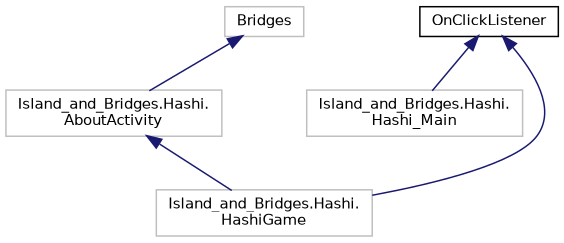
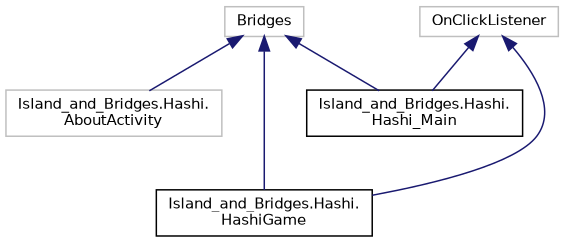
(489, 22) -> (489, 22)
none -> (339, 67)
(415, 113) -> (415, 113)
(196, 167) -> (264, 121)
(264, 213) -> (264, 213)
